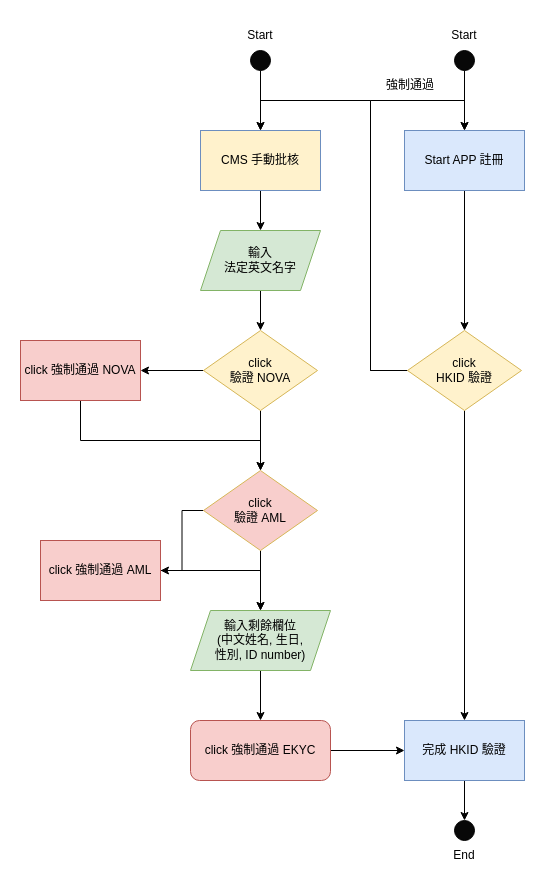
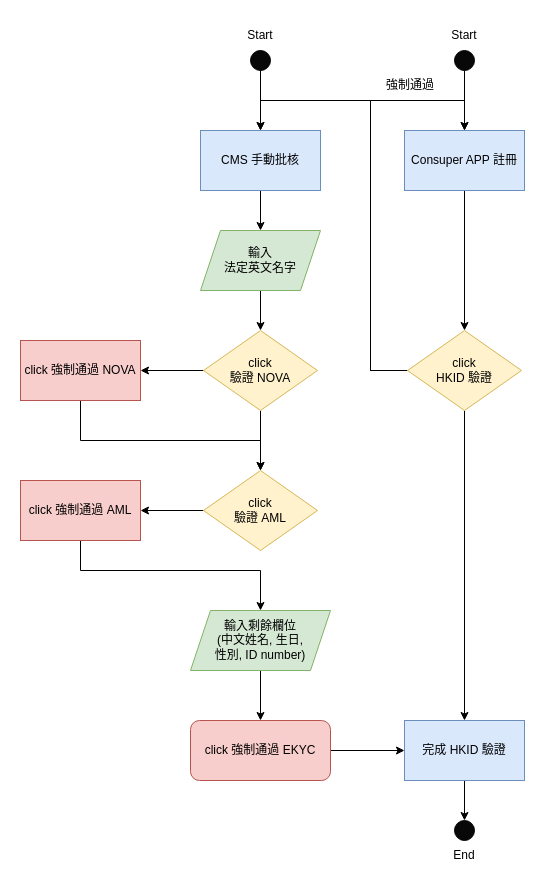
(261, 161) -> (261, 161)
(465, 161) -> (465, 161)
(261, 511) -> (261, 511)
(261, 559) -> none
(101, 571) -> (81, 511)
